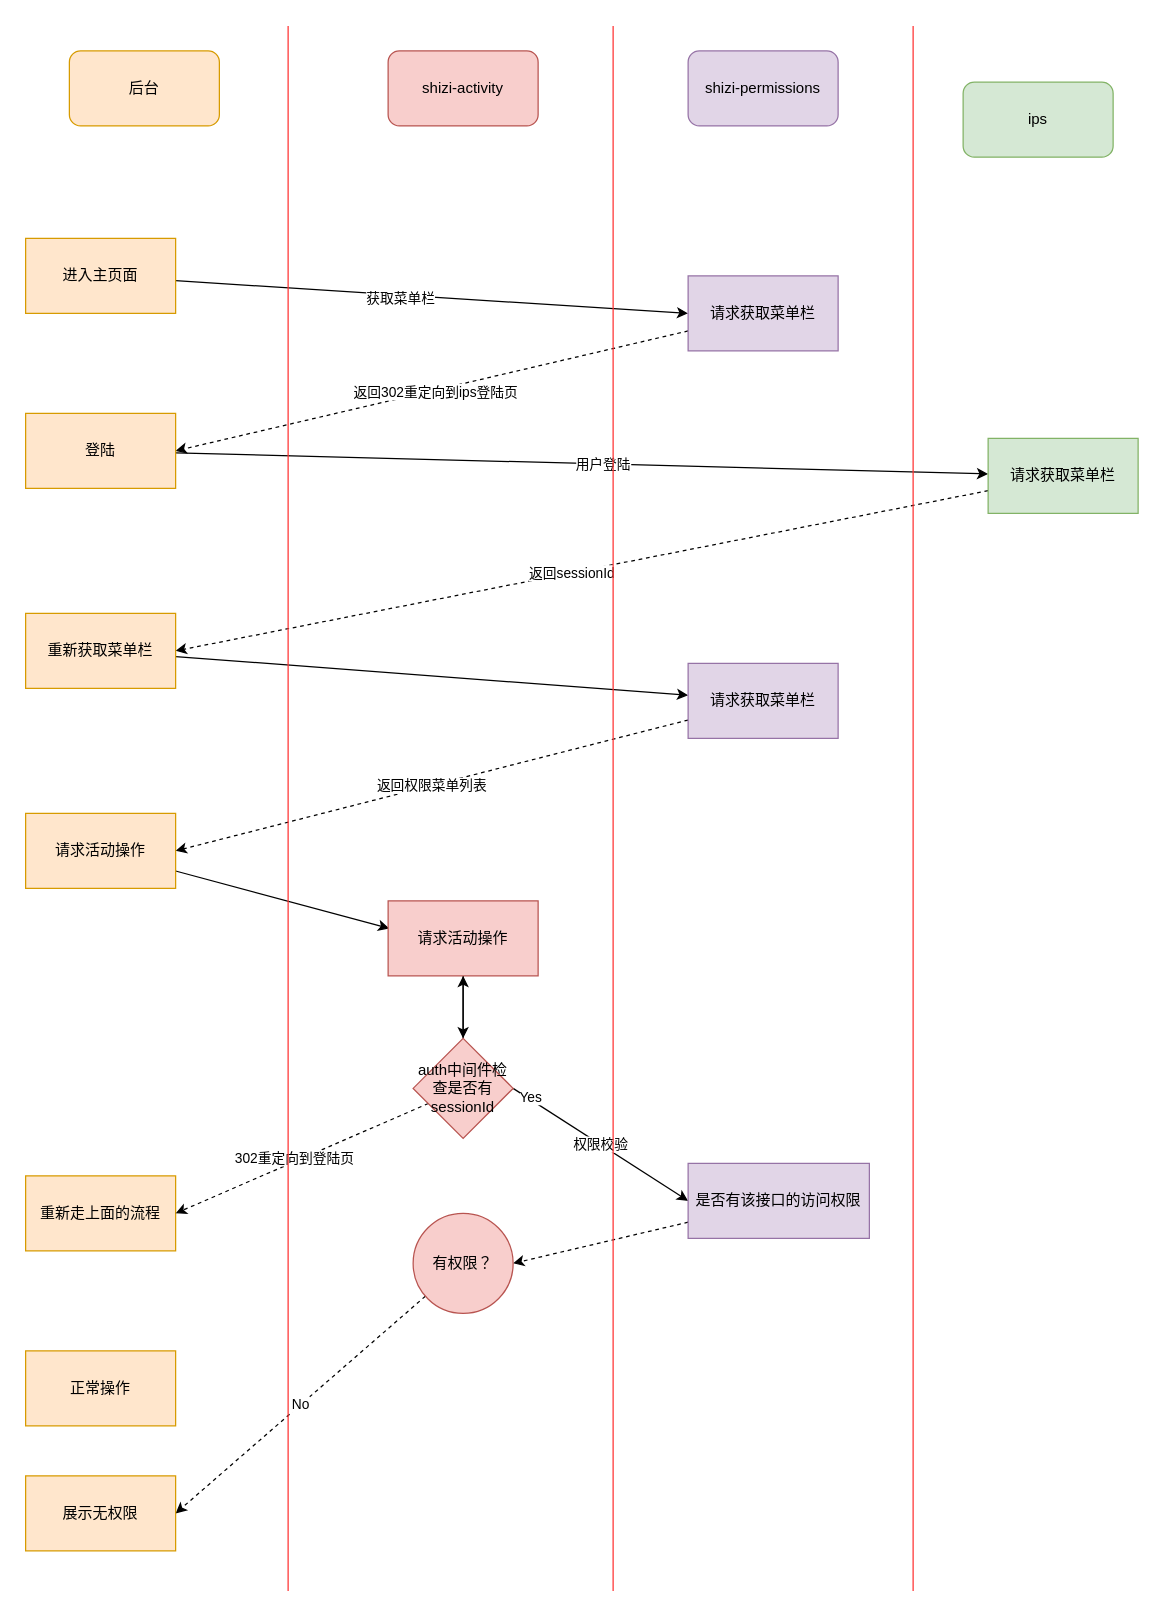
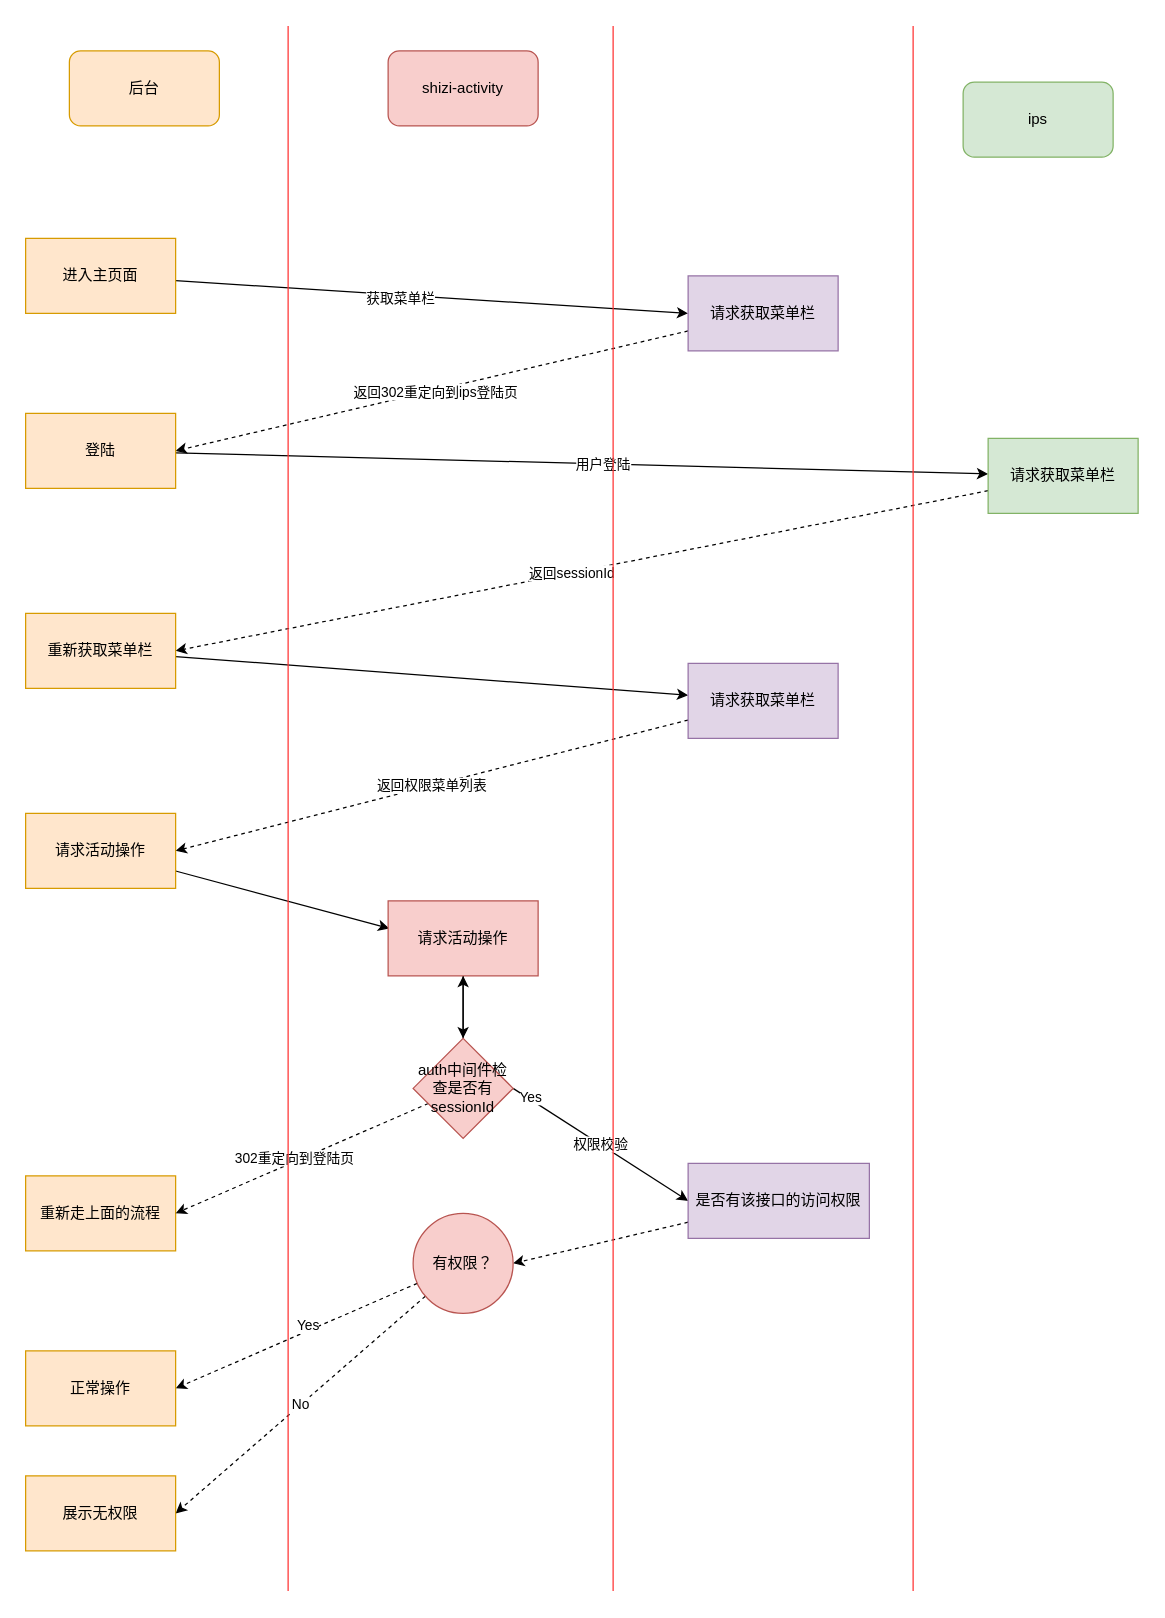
(763, 88) -> none
none -> (301, 1334)
